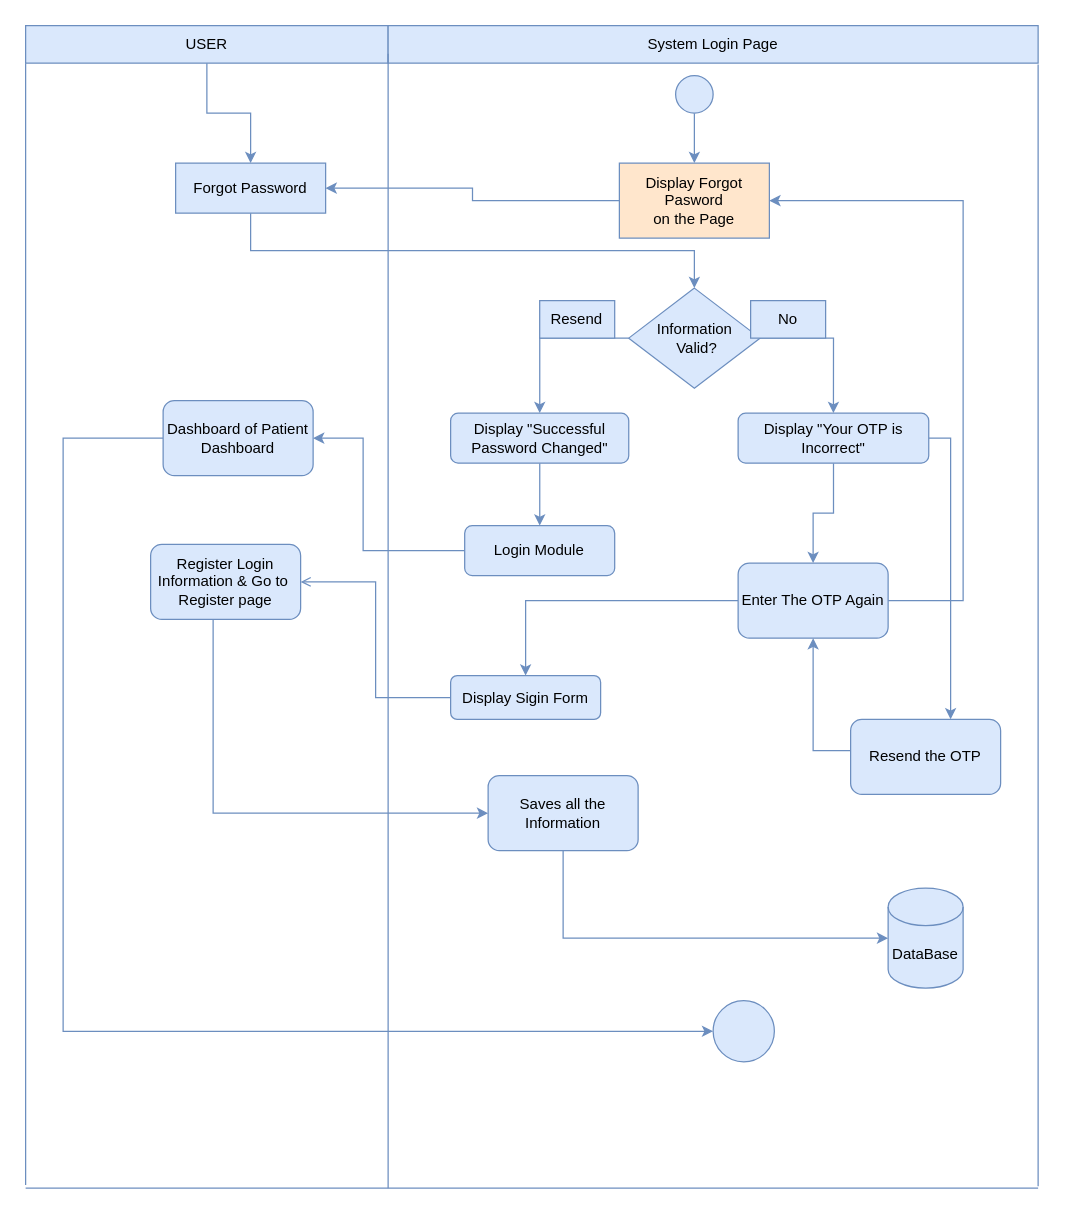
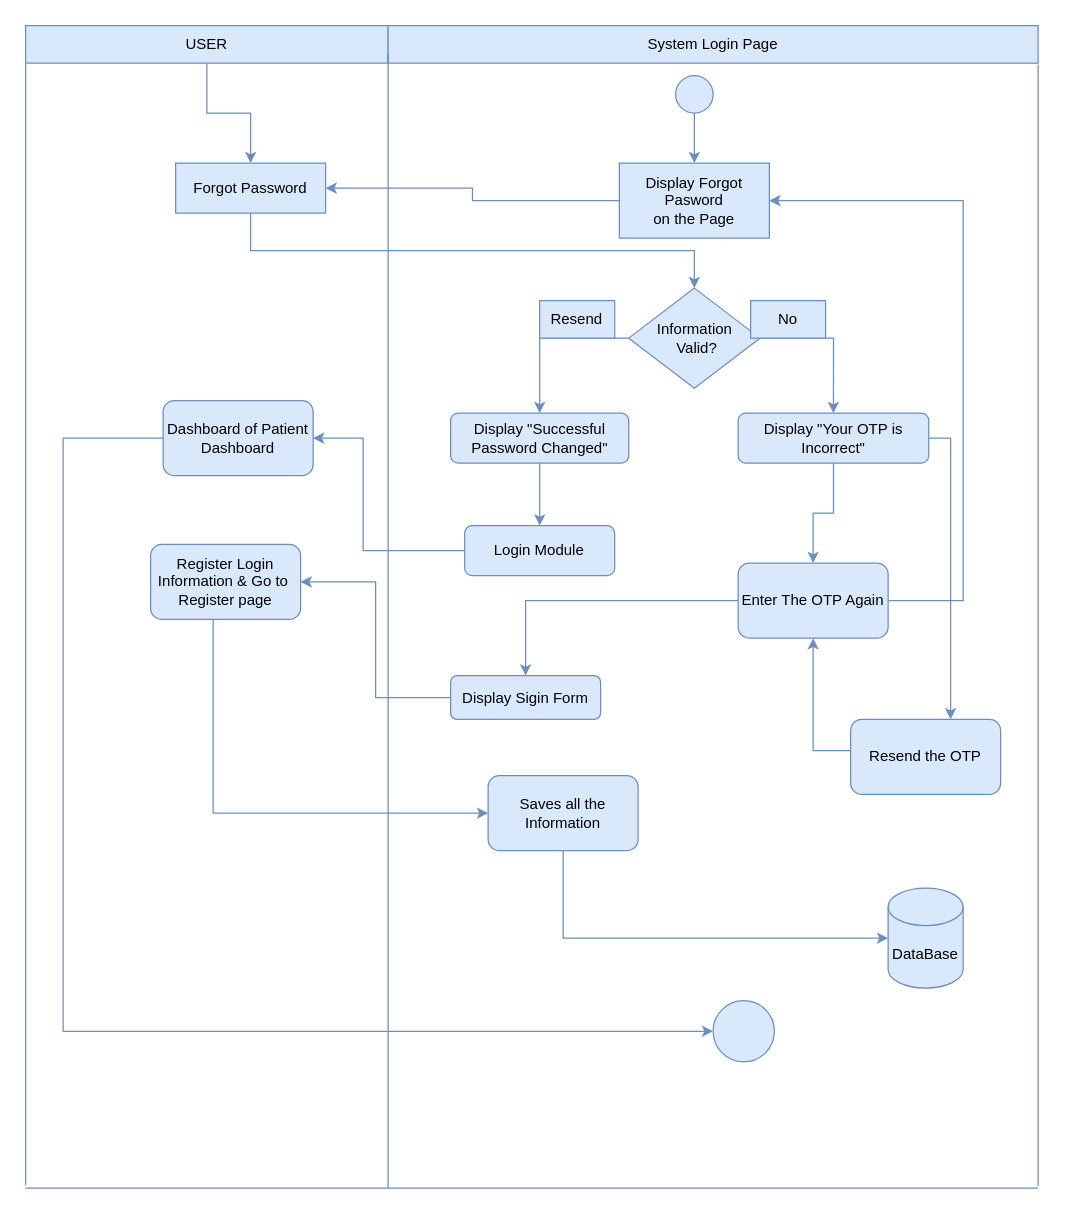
(694, 201) -> (694, 201)
(308, 582) -> (311, 582)
